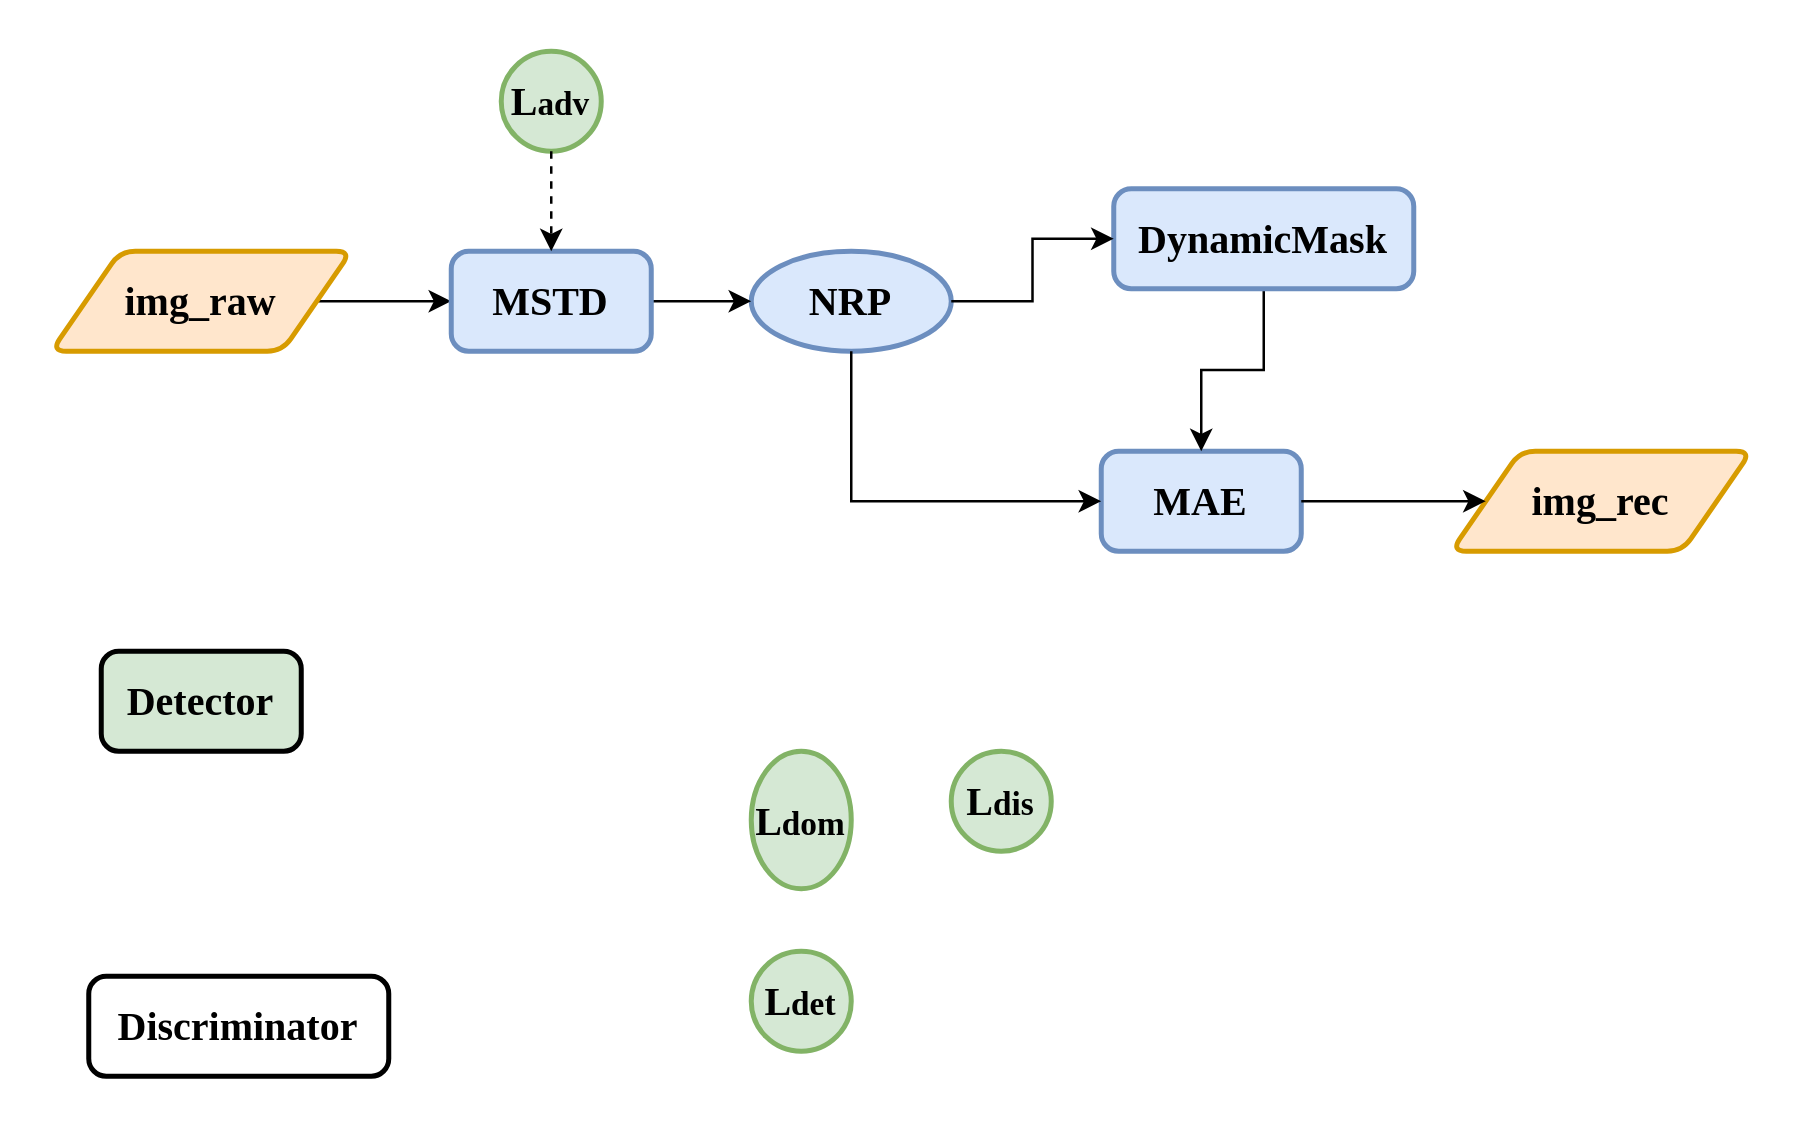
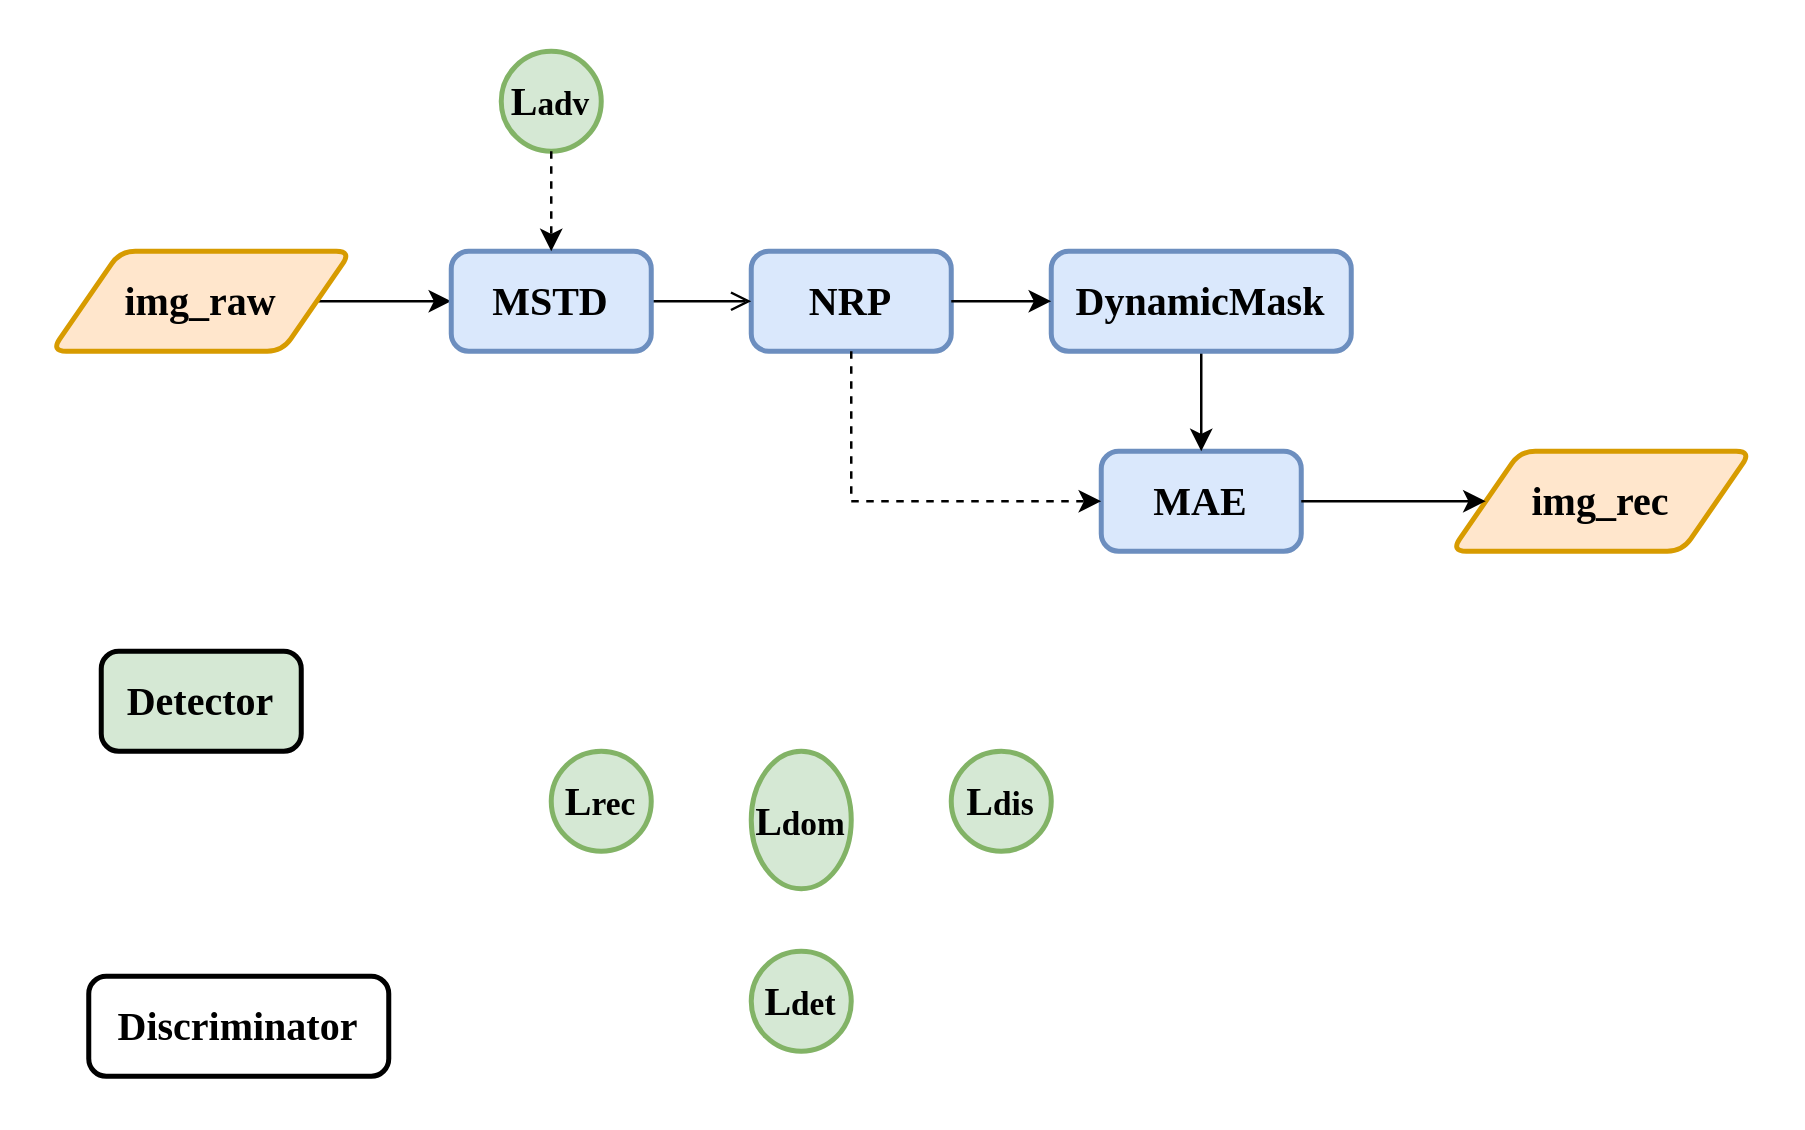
(1264, 239) -> (1201, 301)
(733, 301) -> (737, 301)
(851, 301) -> (851, 301)
(892, 501) -> (892, 501)
none -> (601, 801)
